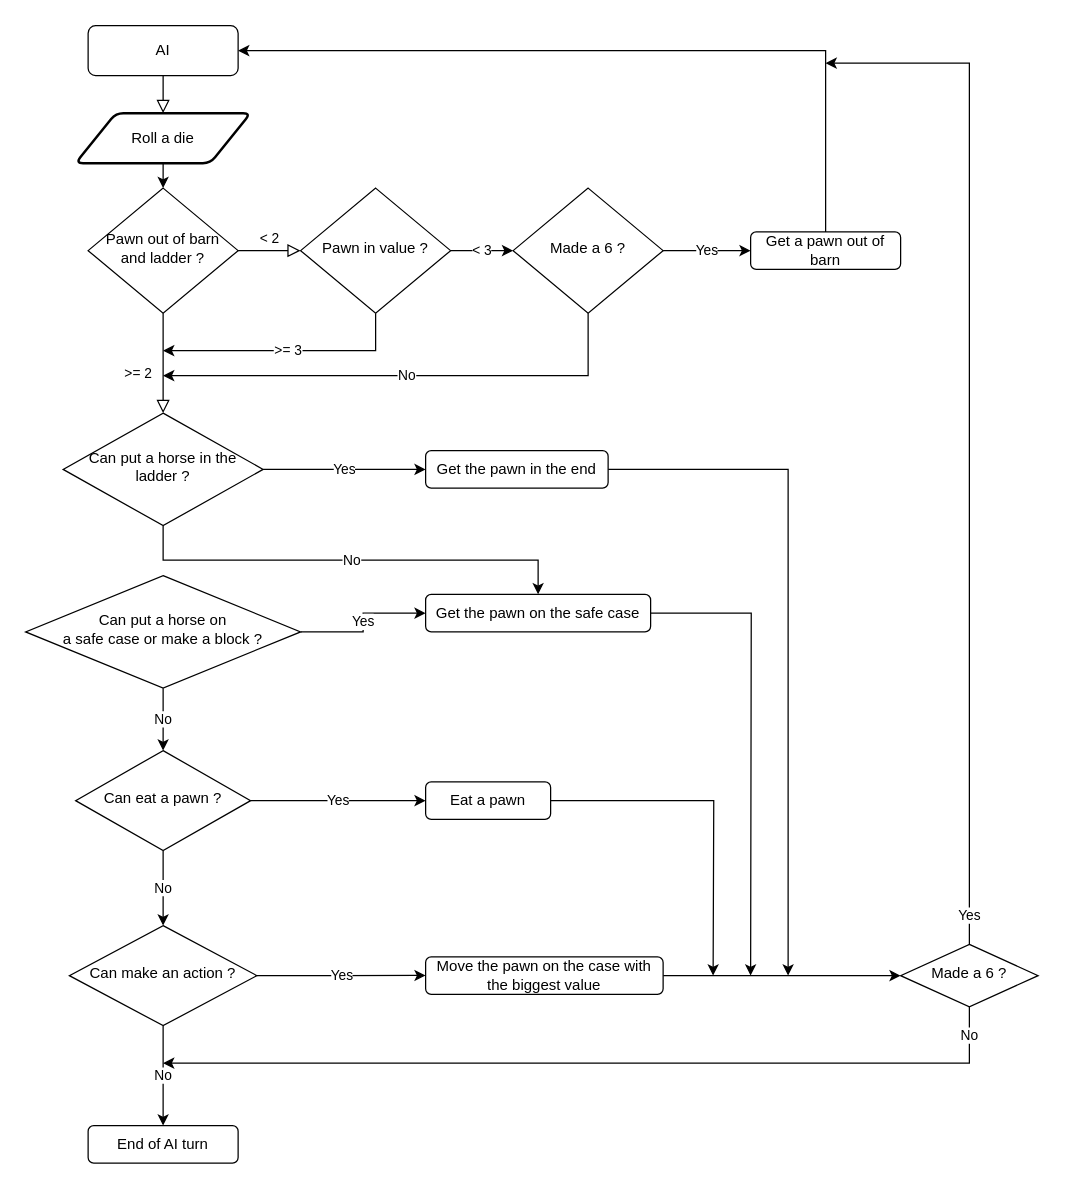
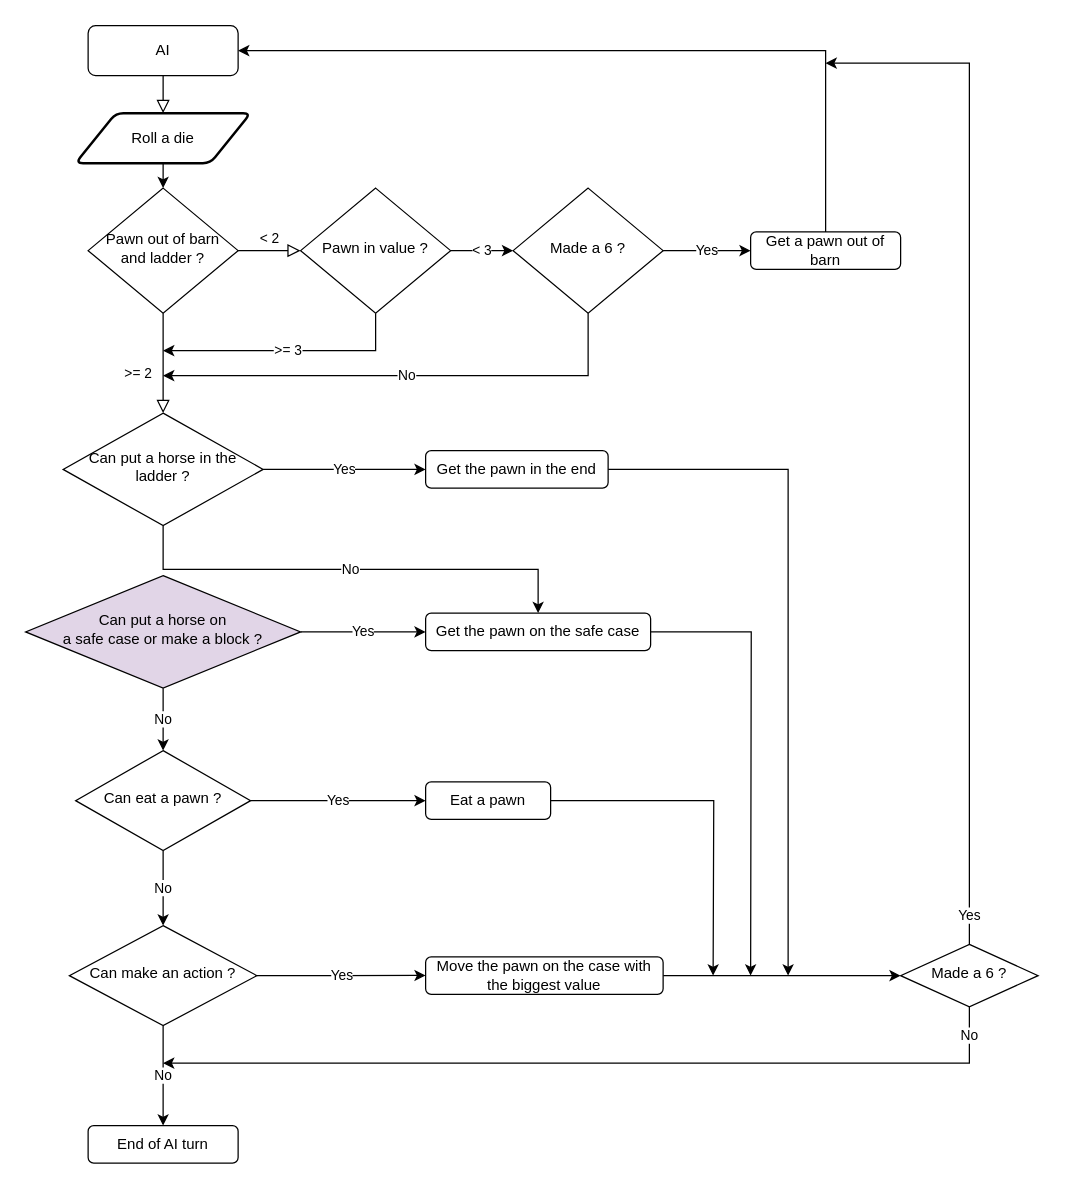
(538, 613) -> (538, 632)
(163, 632) -> (163, 632)
